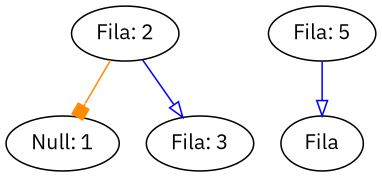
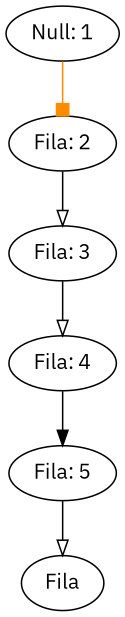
(322, 81) -> (63, 521)
(98, 82) -> (63, 81)
(158, 82) -> (63, 191)
none -> (63, 363)
